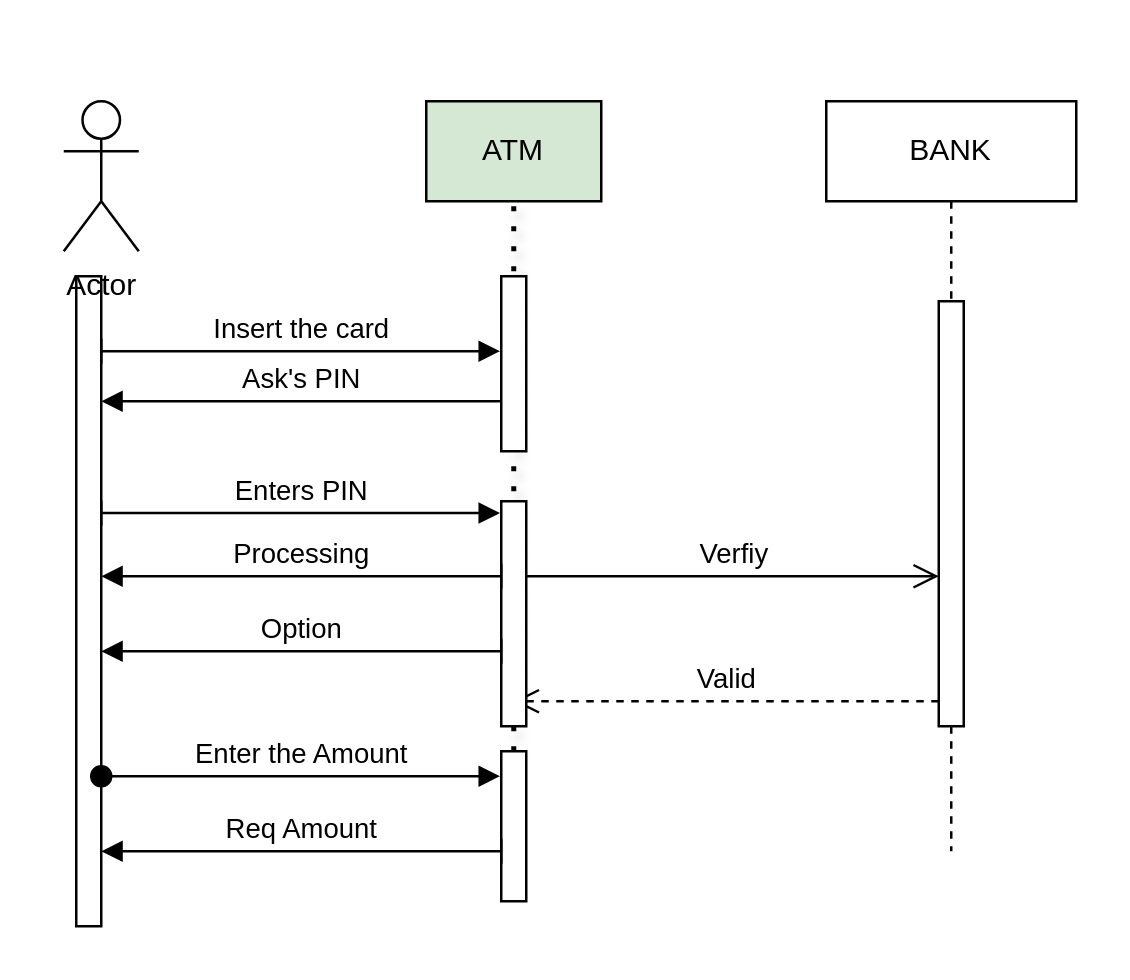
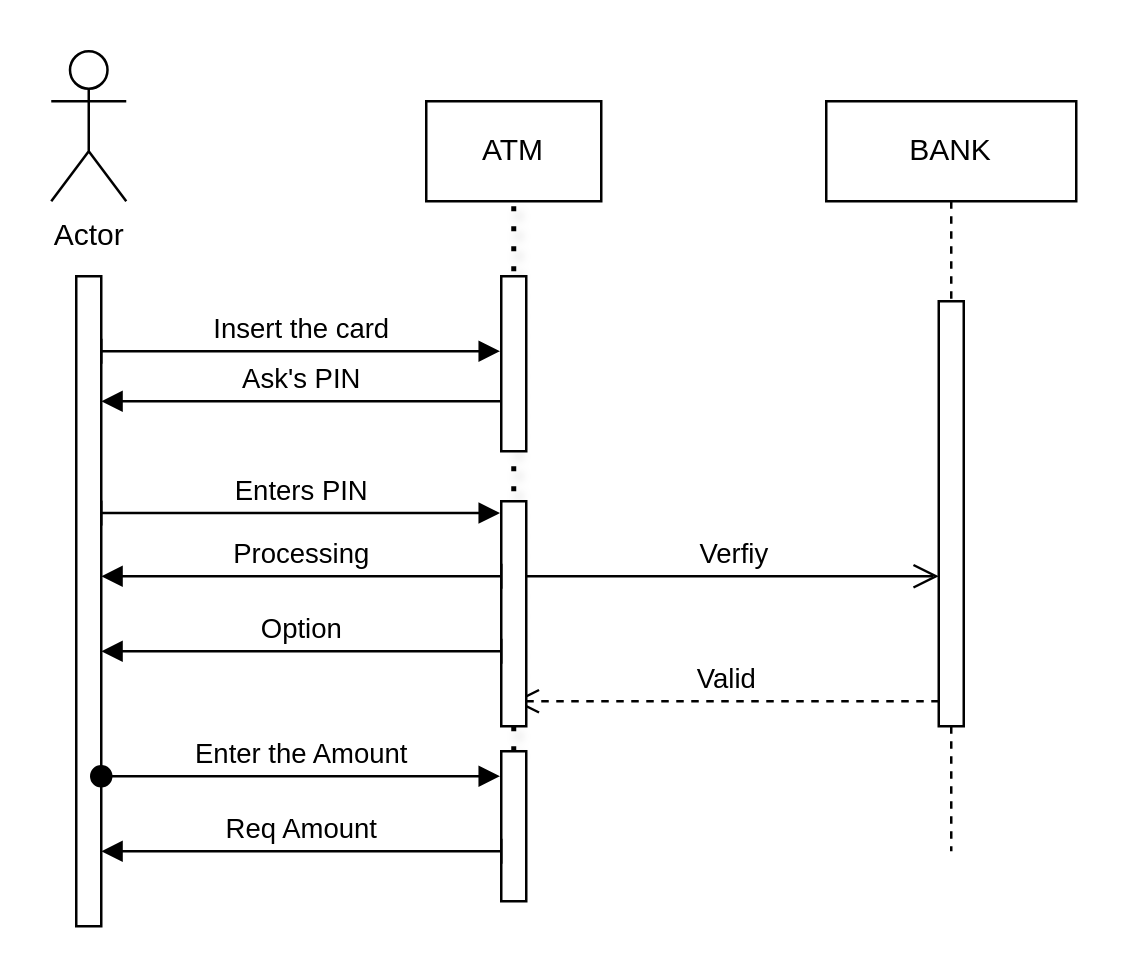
(514, 151) -> (514, 151)
(101, 176) -> (89, 126)
